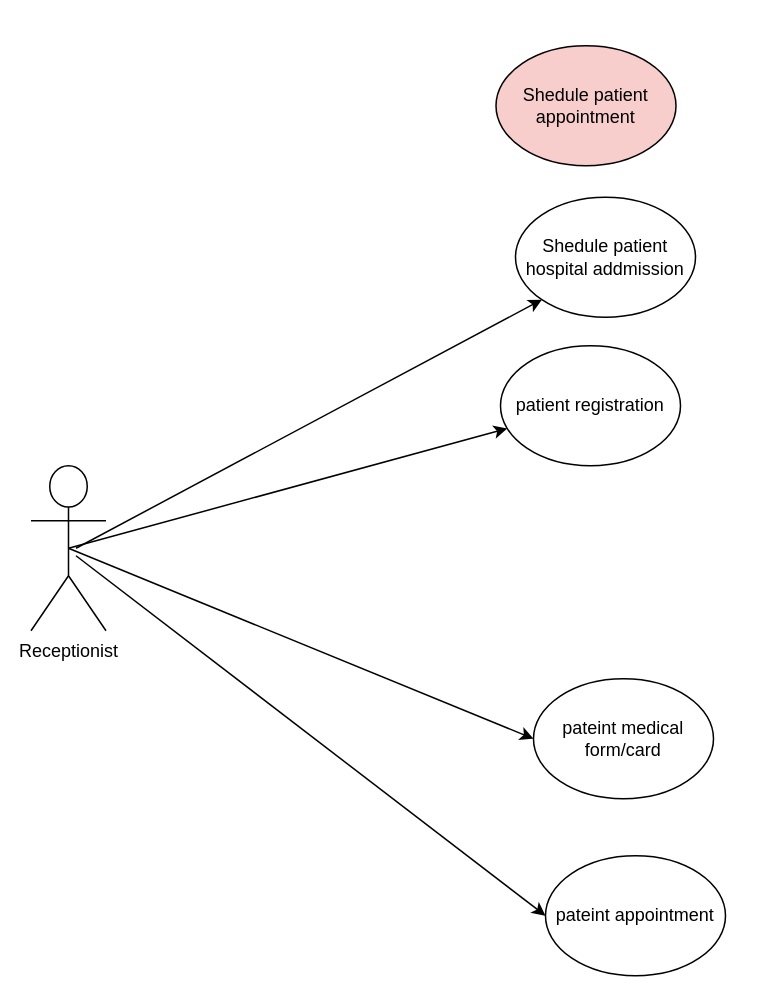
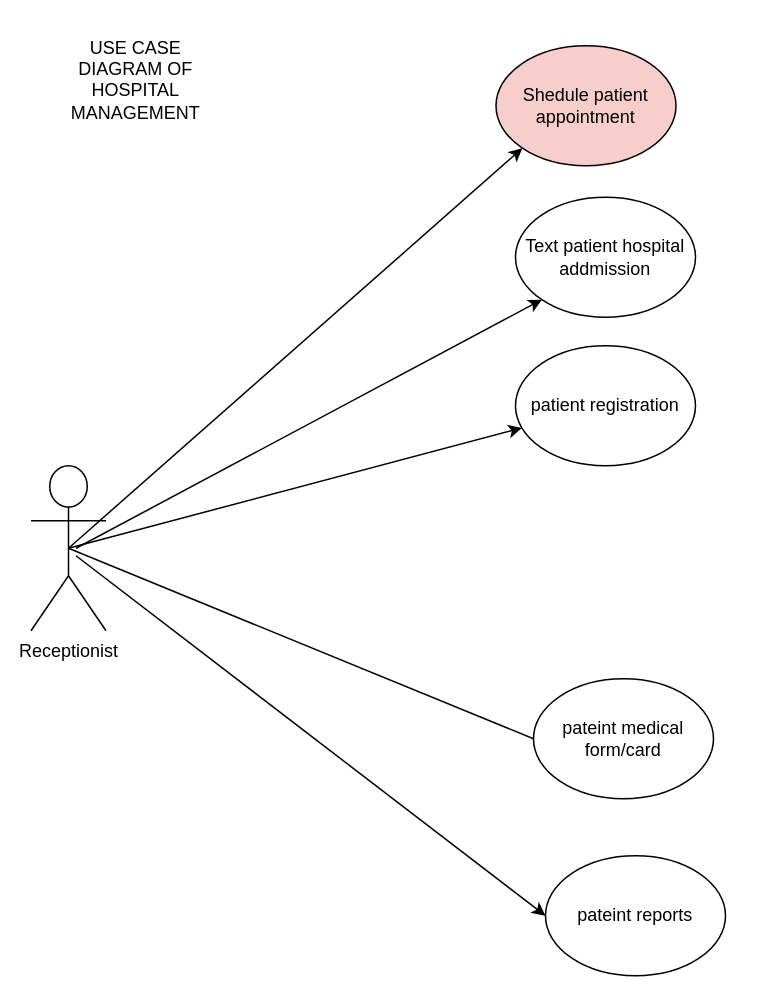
none -> (136, 91)
(605, 257) -> (605, 257)
none -> (293, 350)
(590, 406) -> (605, 406)
(523, 734) -> (527, 736)
(635, 916) -> (635, 916)
